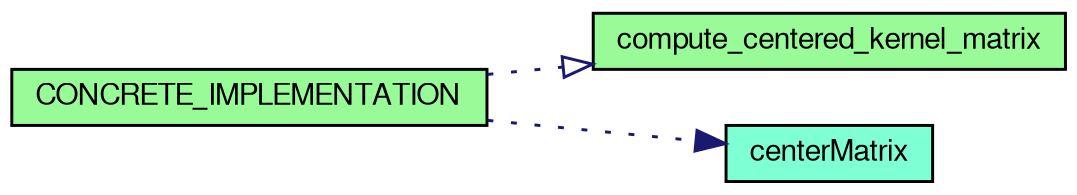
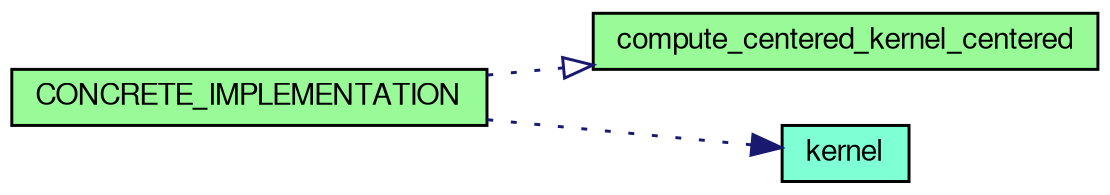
(829, 41) -> (846, 41)
(829, 153) -> (846, 153)
